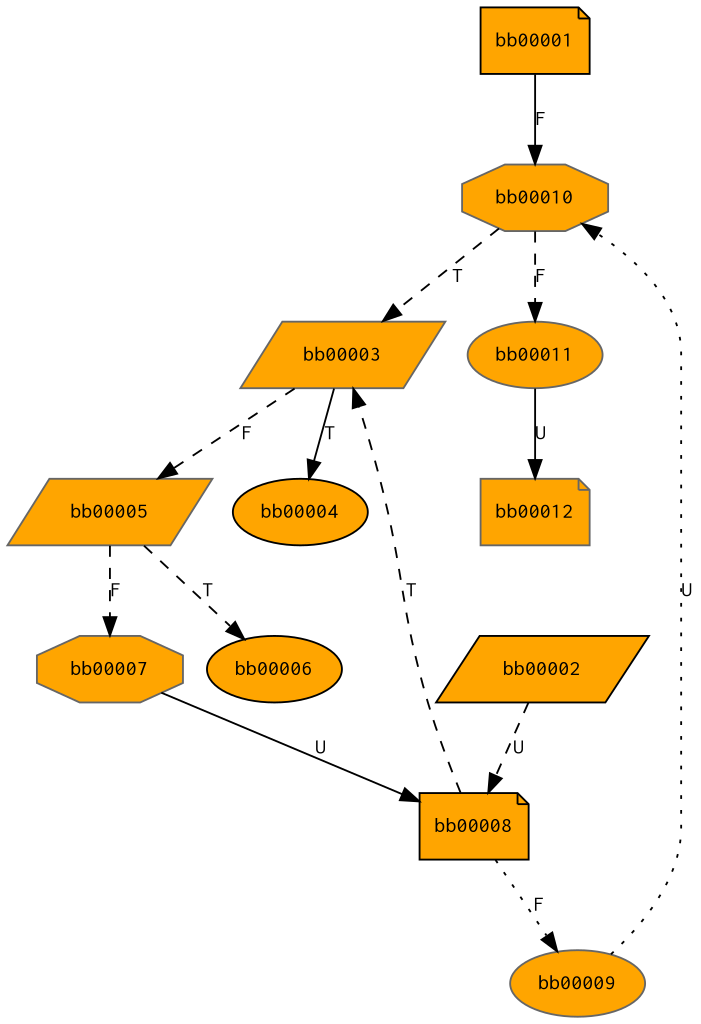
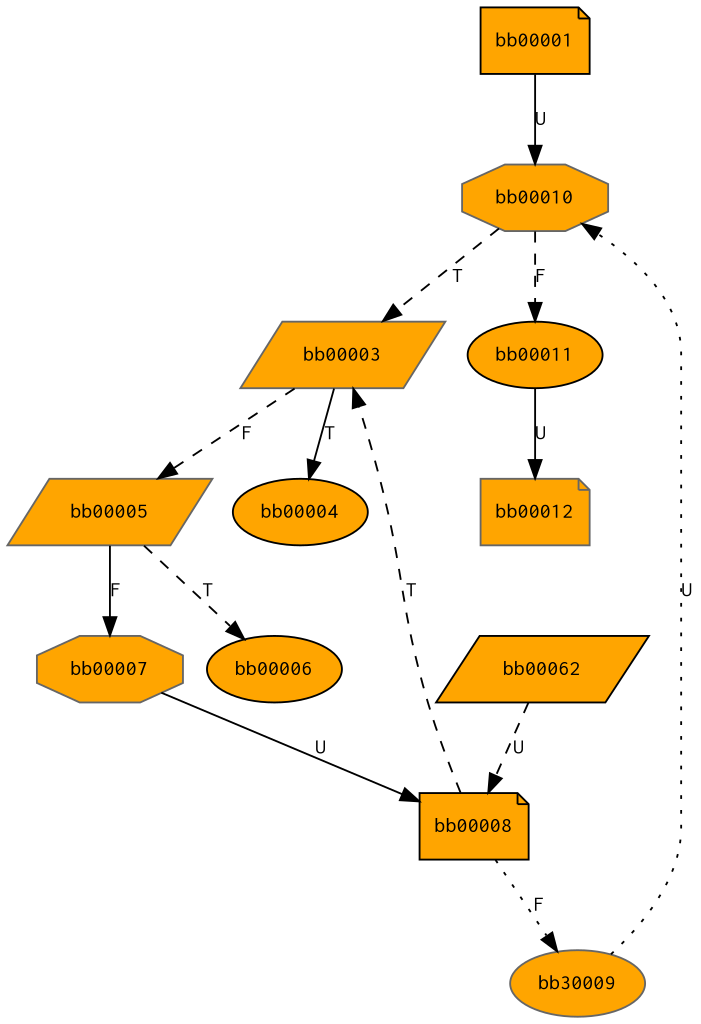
(542, 119) -> (542, 119)
(535, 355) -> (535, 355)
(110, 581) -> (110, 581)
(543, 669) -> (543, 669)
(578, 983) -> (578, 983)
